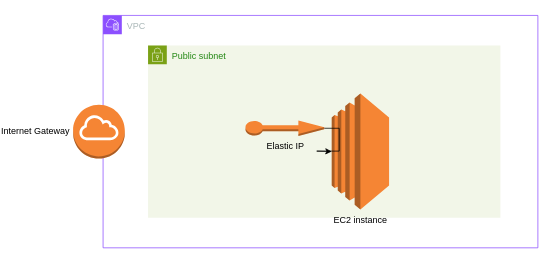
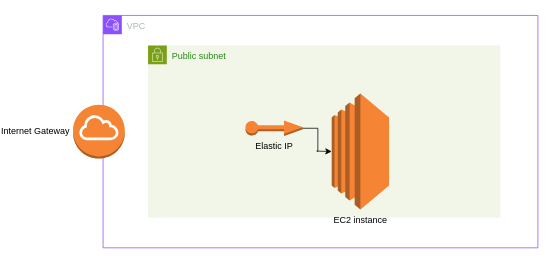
(285, 128) -> (274, 128)
